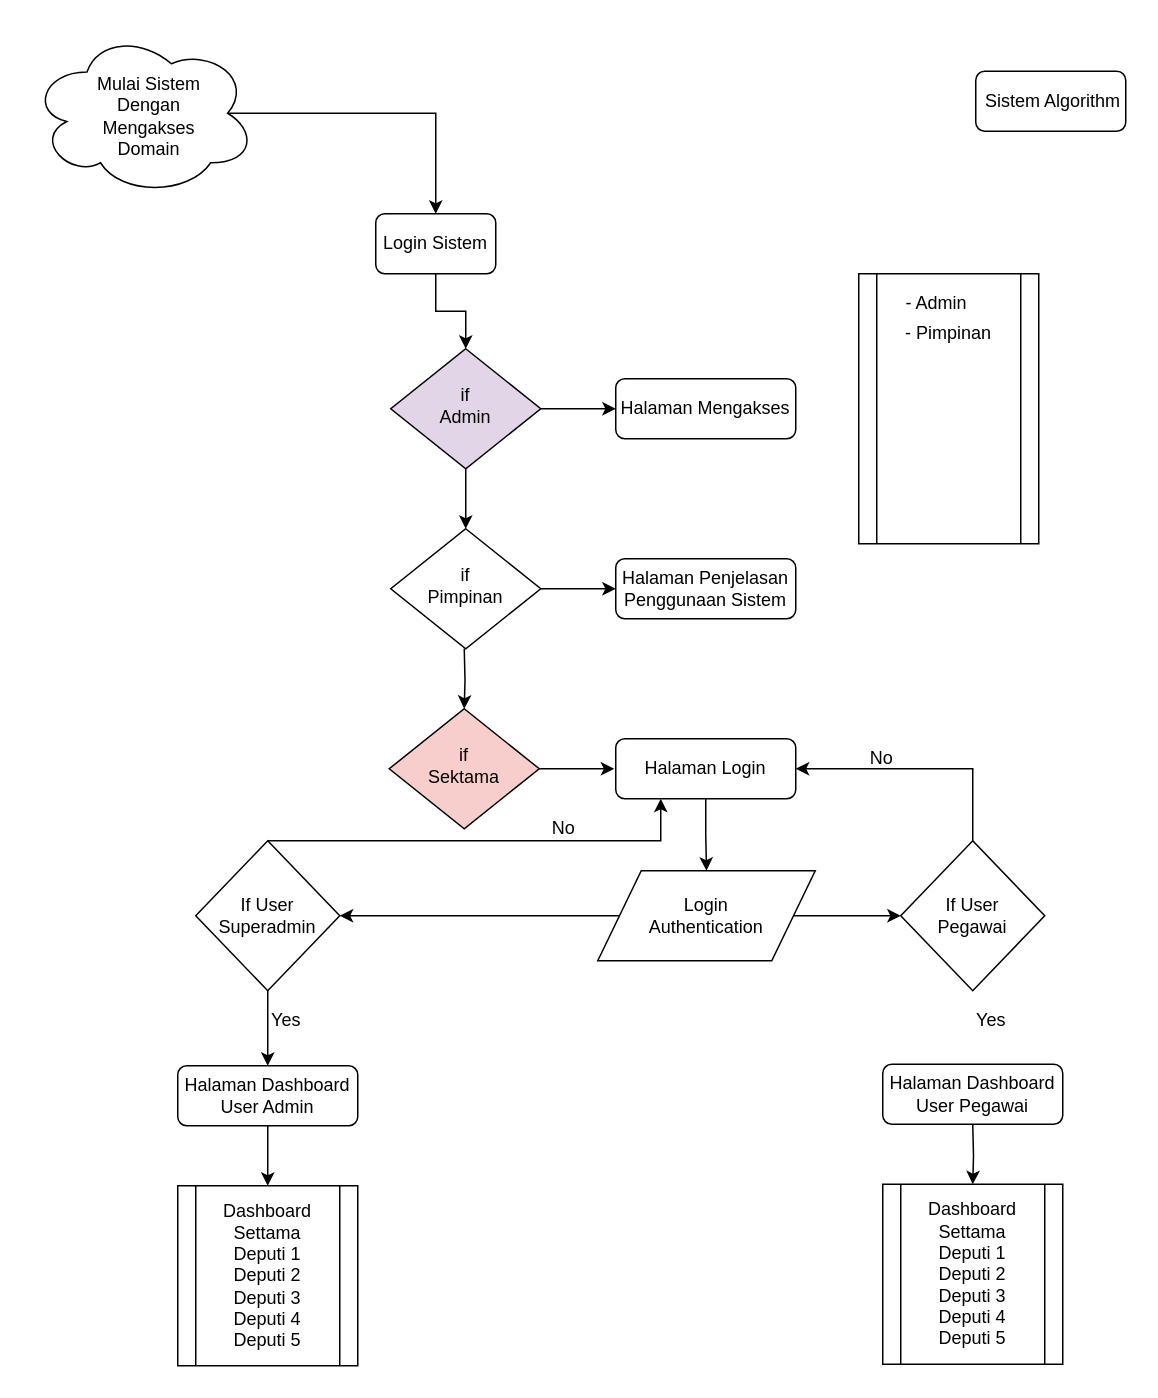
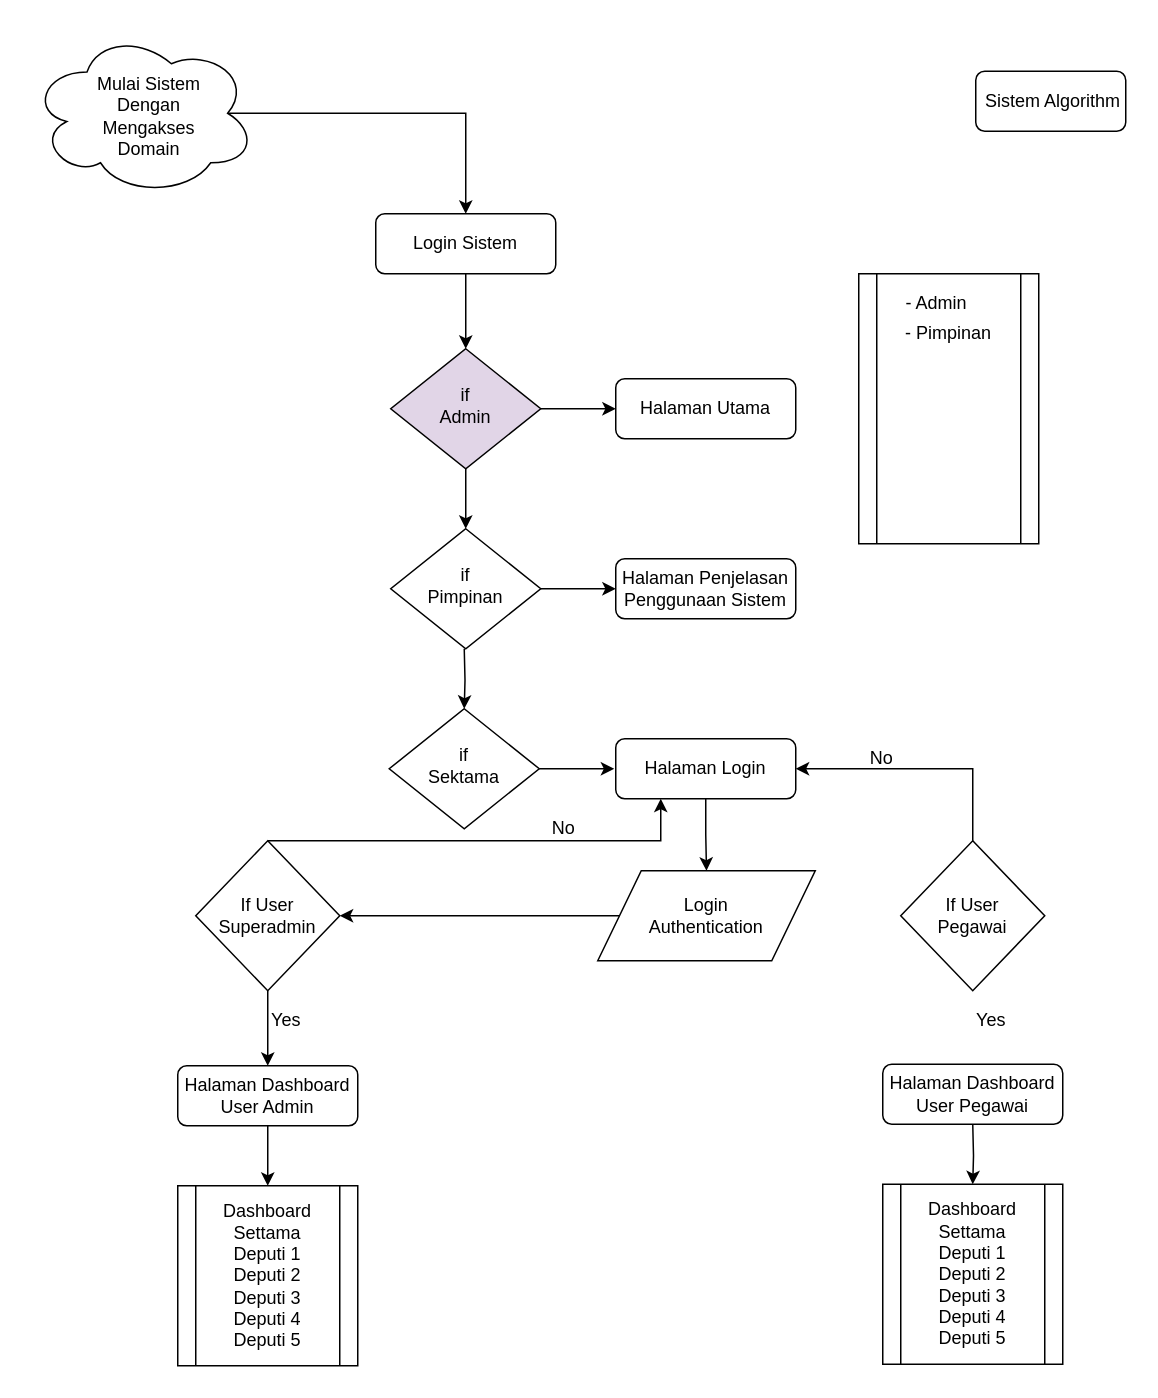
(436, 244) -> (466, 244)
(706, 409) -> (706, 409)
(464, 769) -> (464, 769)
(842, 916) -> none
